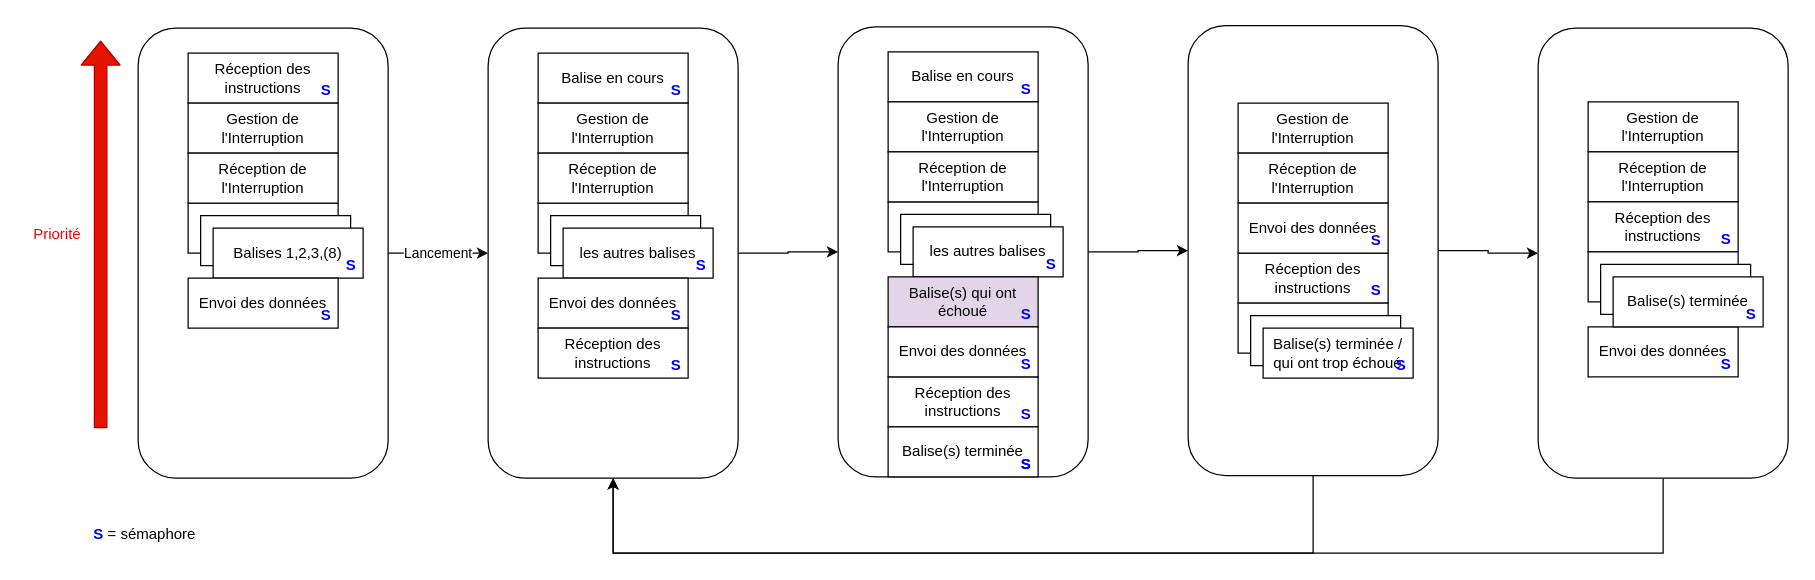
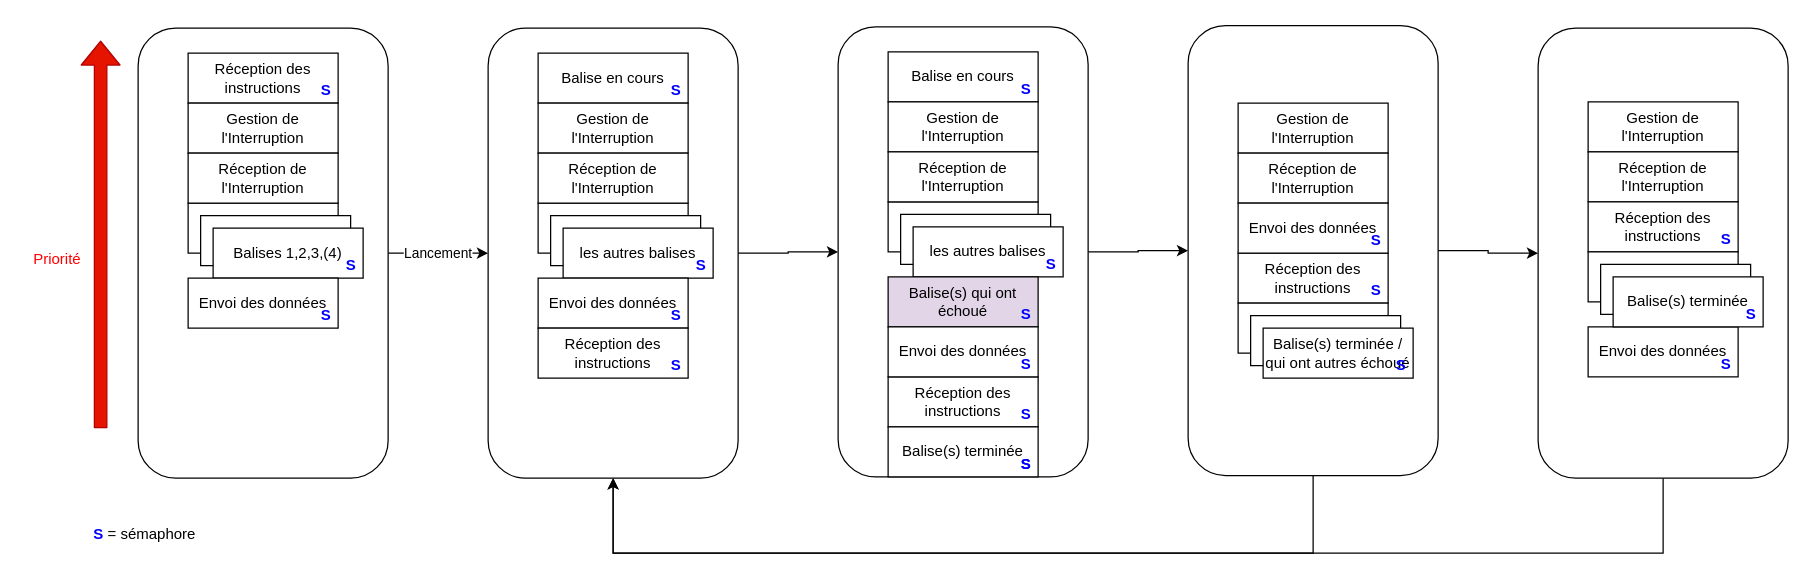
(57, 234) -> (57, 259)
(288, 253) -> (288, 253)
(1338, 353) -> (1338, 353)
